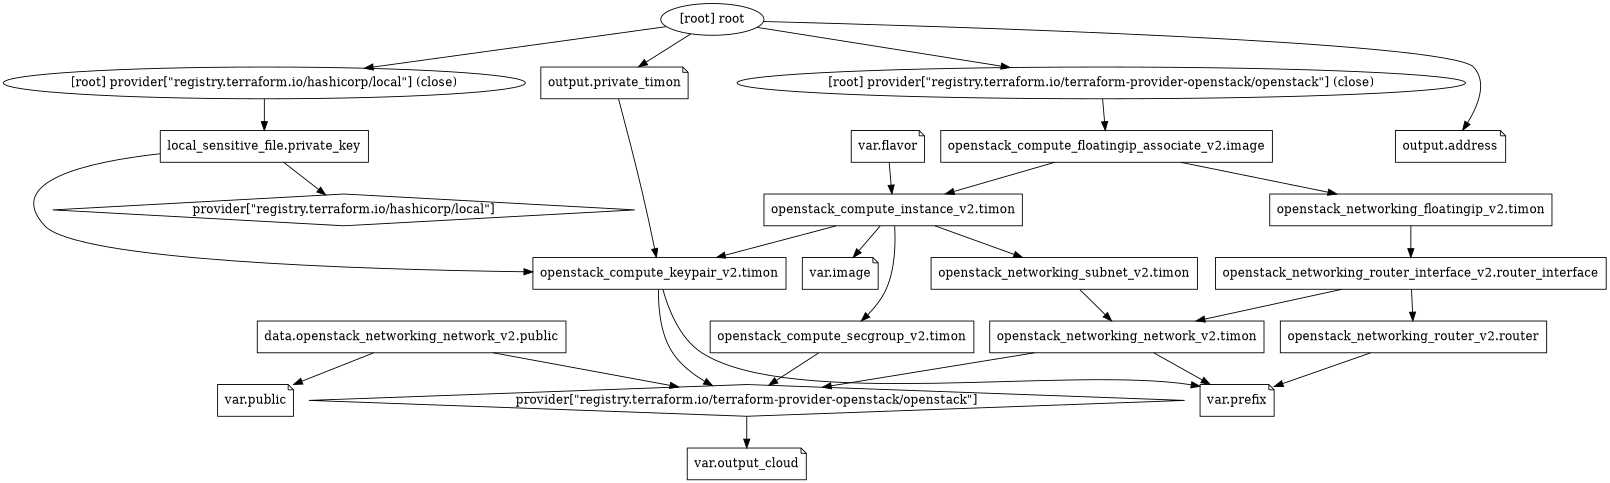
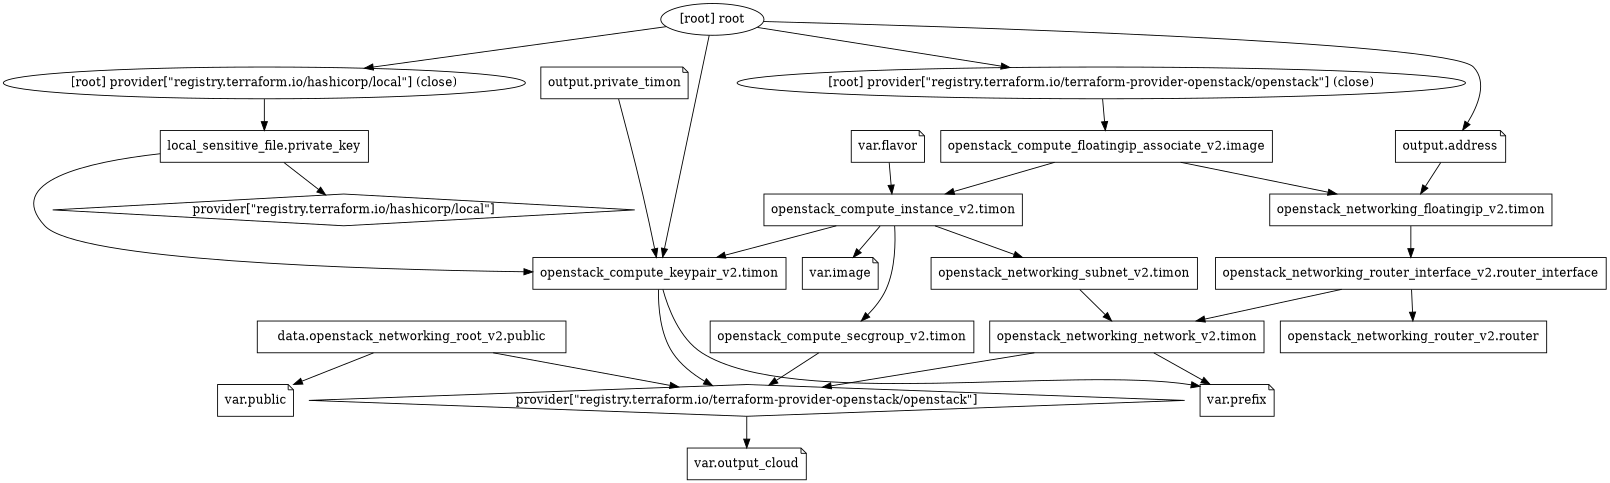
(668, 48) -> (687, 142)
none -> (1433, 174)
(412, 337) -> (412, 337)
(1327, 368) -> none
